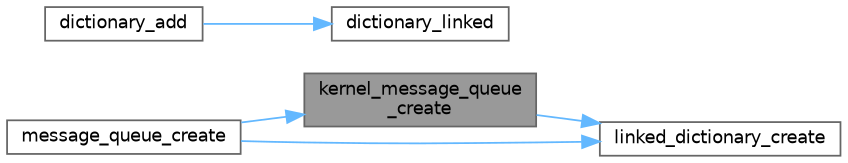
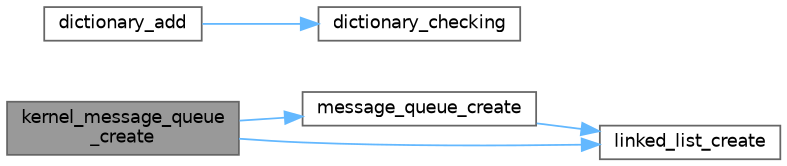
(420, 24) -> (419, 24)
(264, 120) -> (262, 119)
(720, 139) -> (690, 142)
